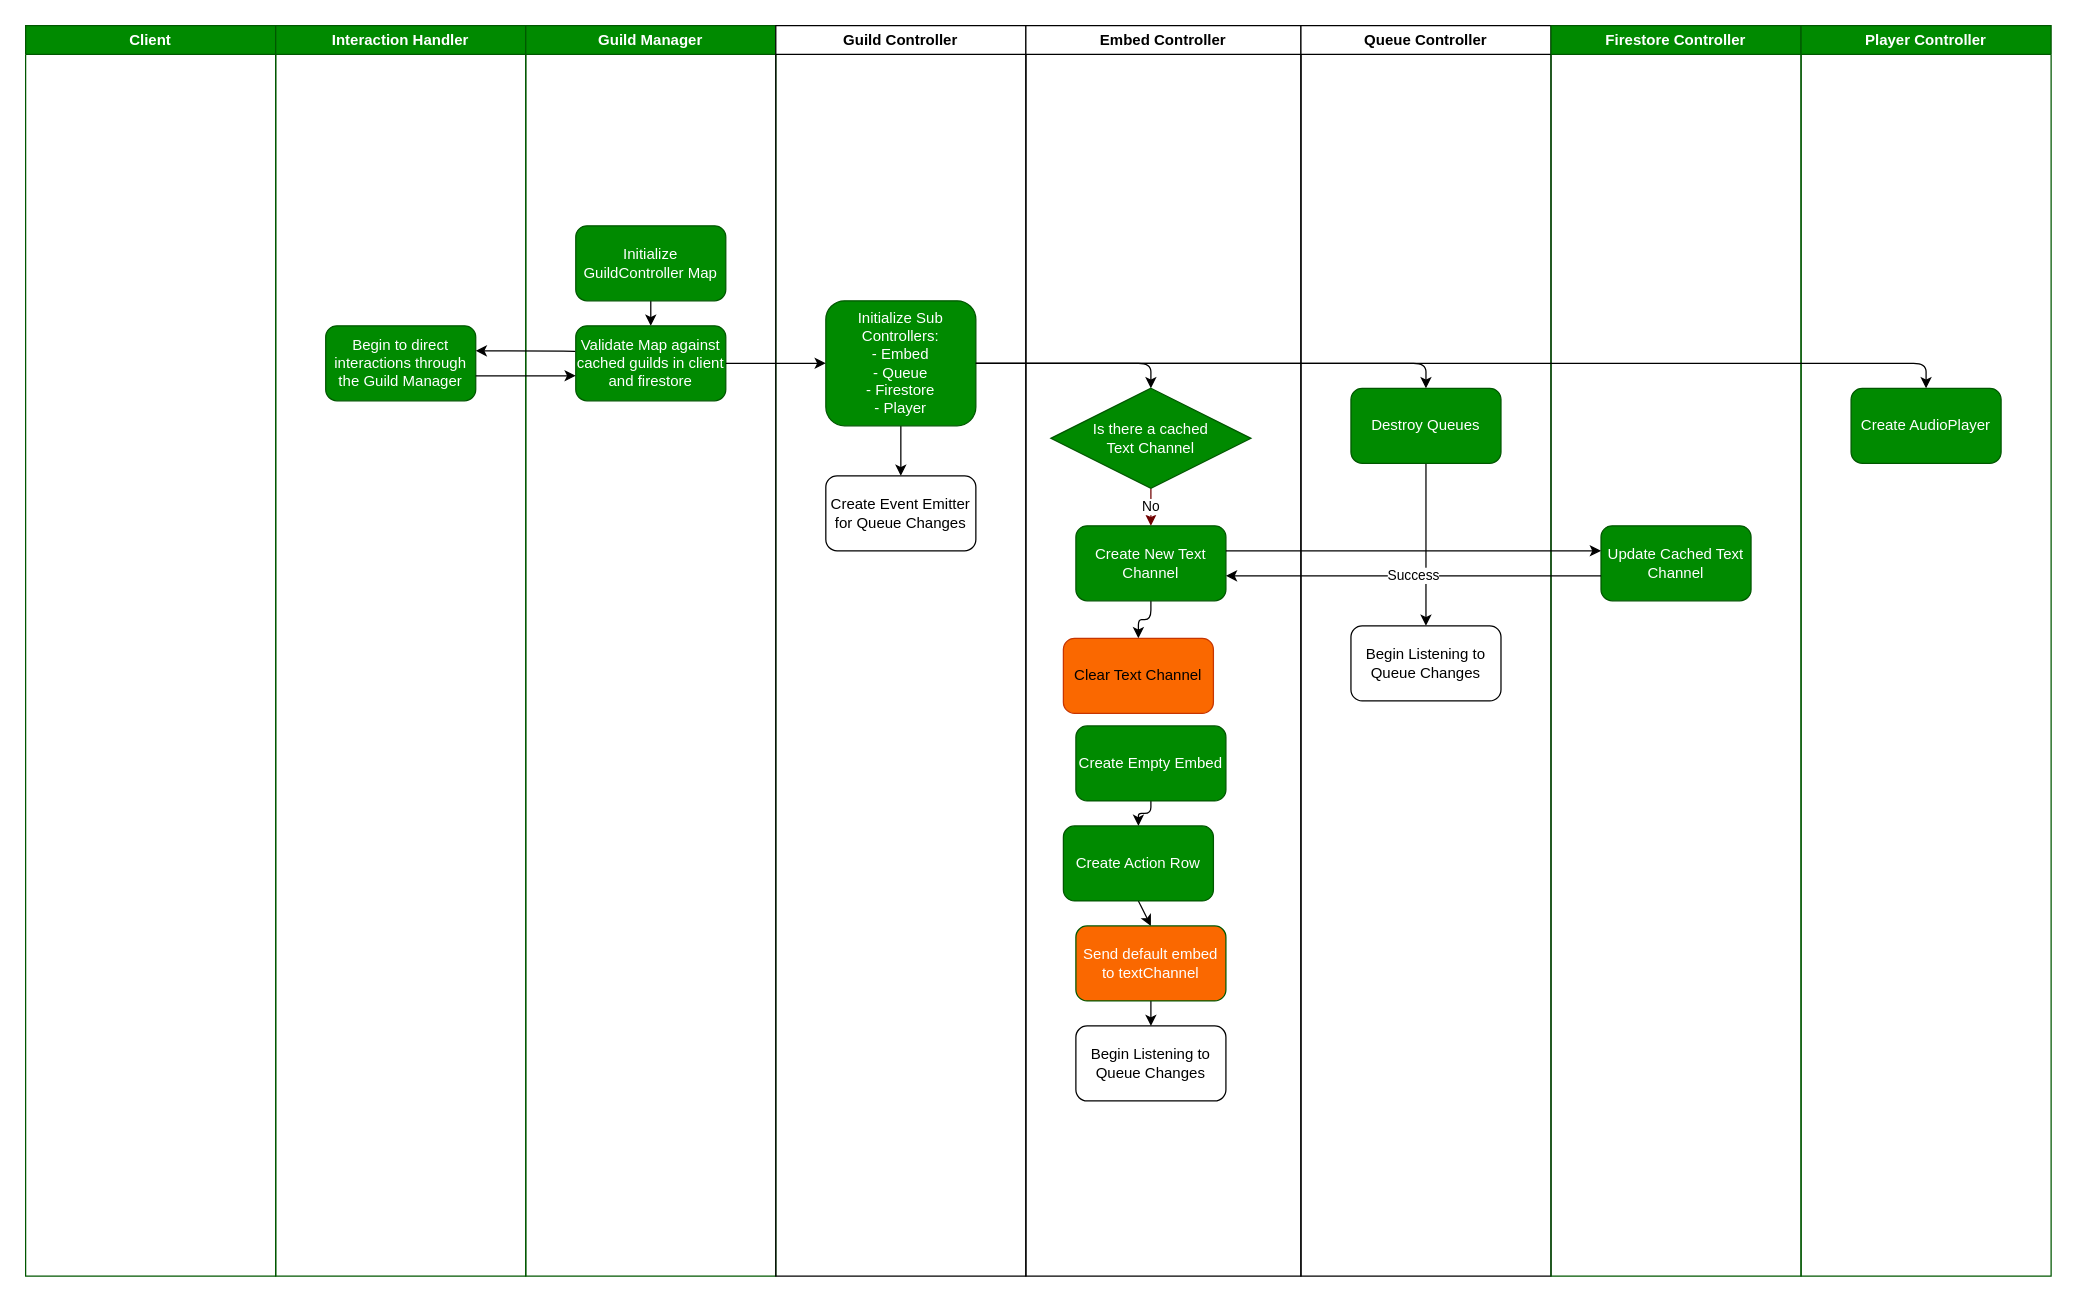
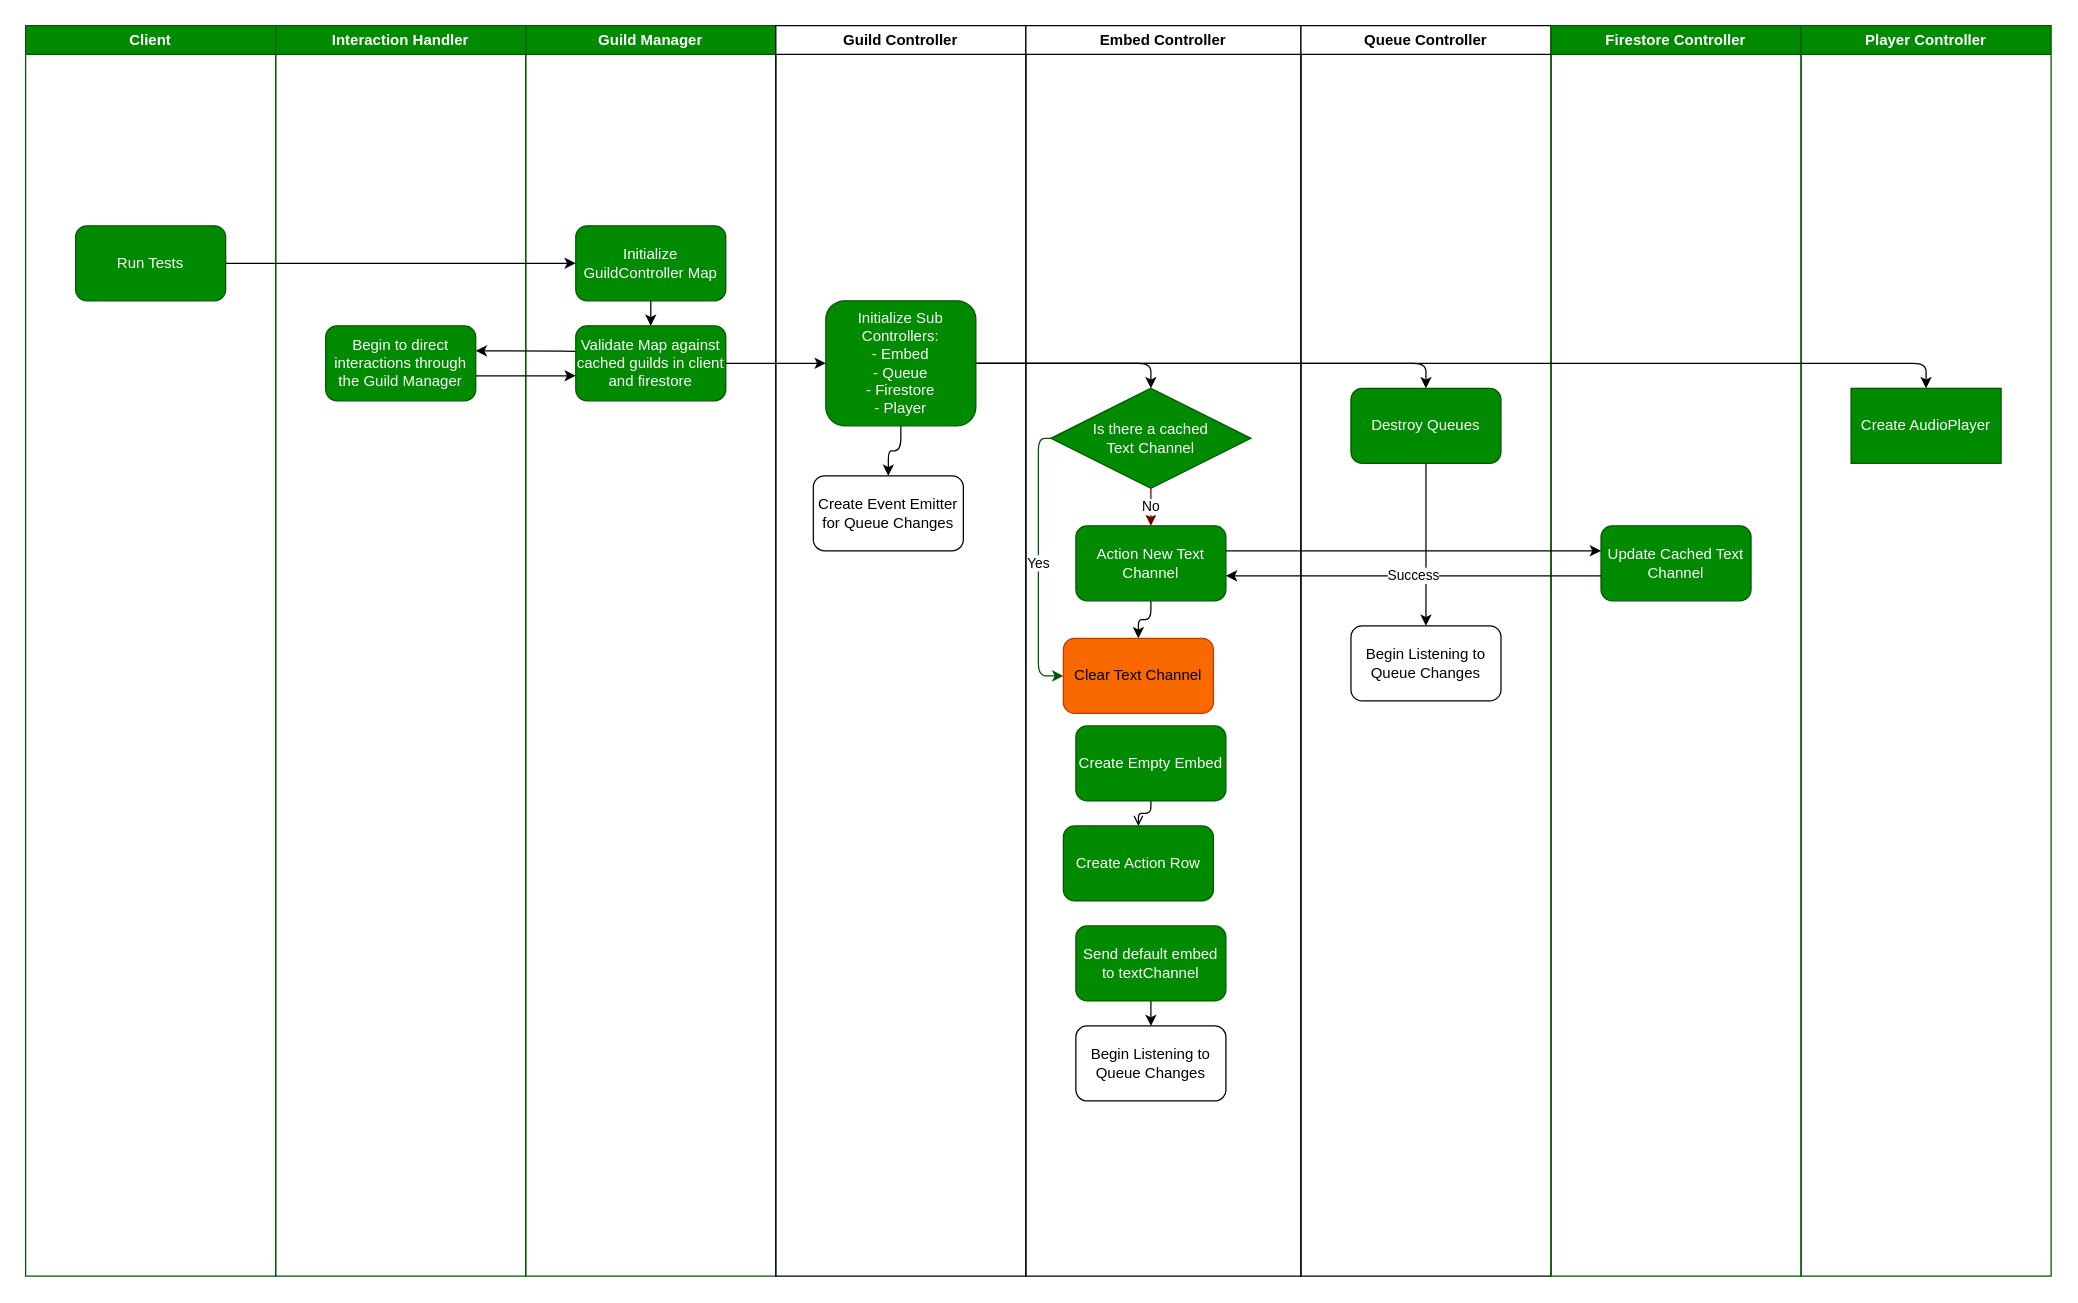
none -> (151, 263)
none -> (397, 263)
(1926, 426) -> (1926, 426)
(901, 513) -> (888, 513)
none -> (1038, 558)
(1151, 563) -> (1151, 563)
(1140, 813) -> (1139, 814)
(1142, 909) -> none
(1151, 963) -> (1151, 963)
